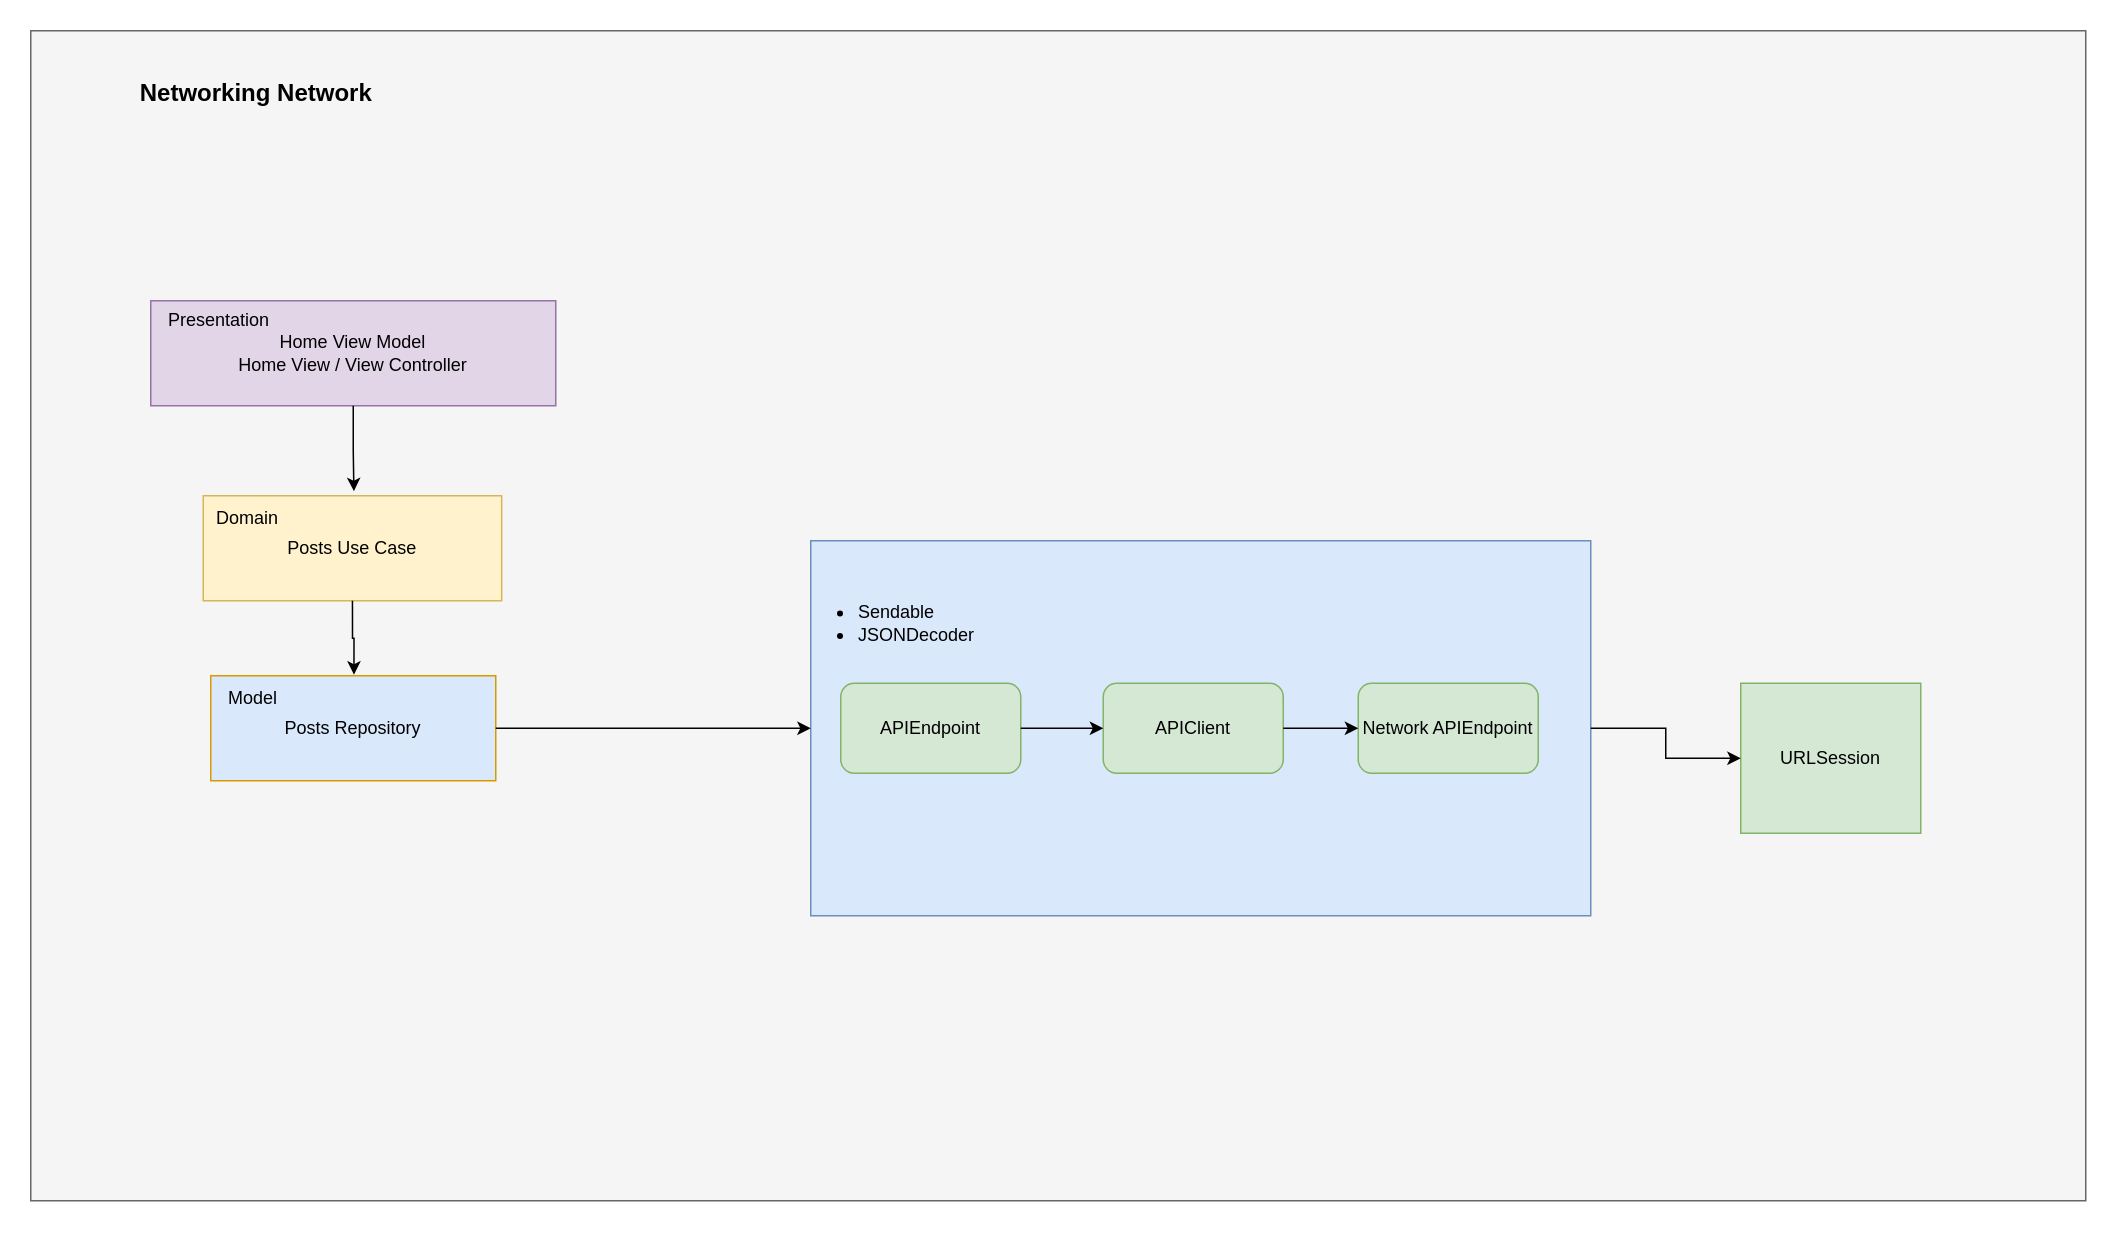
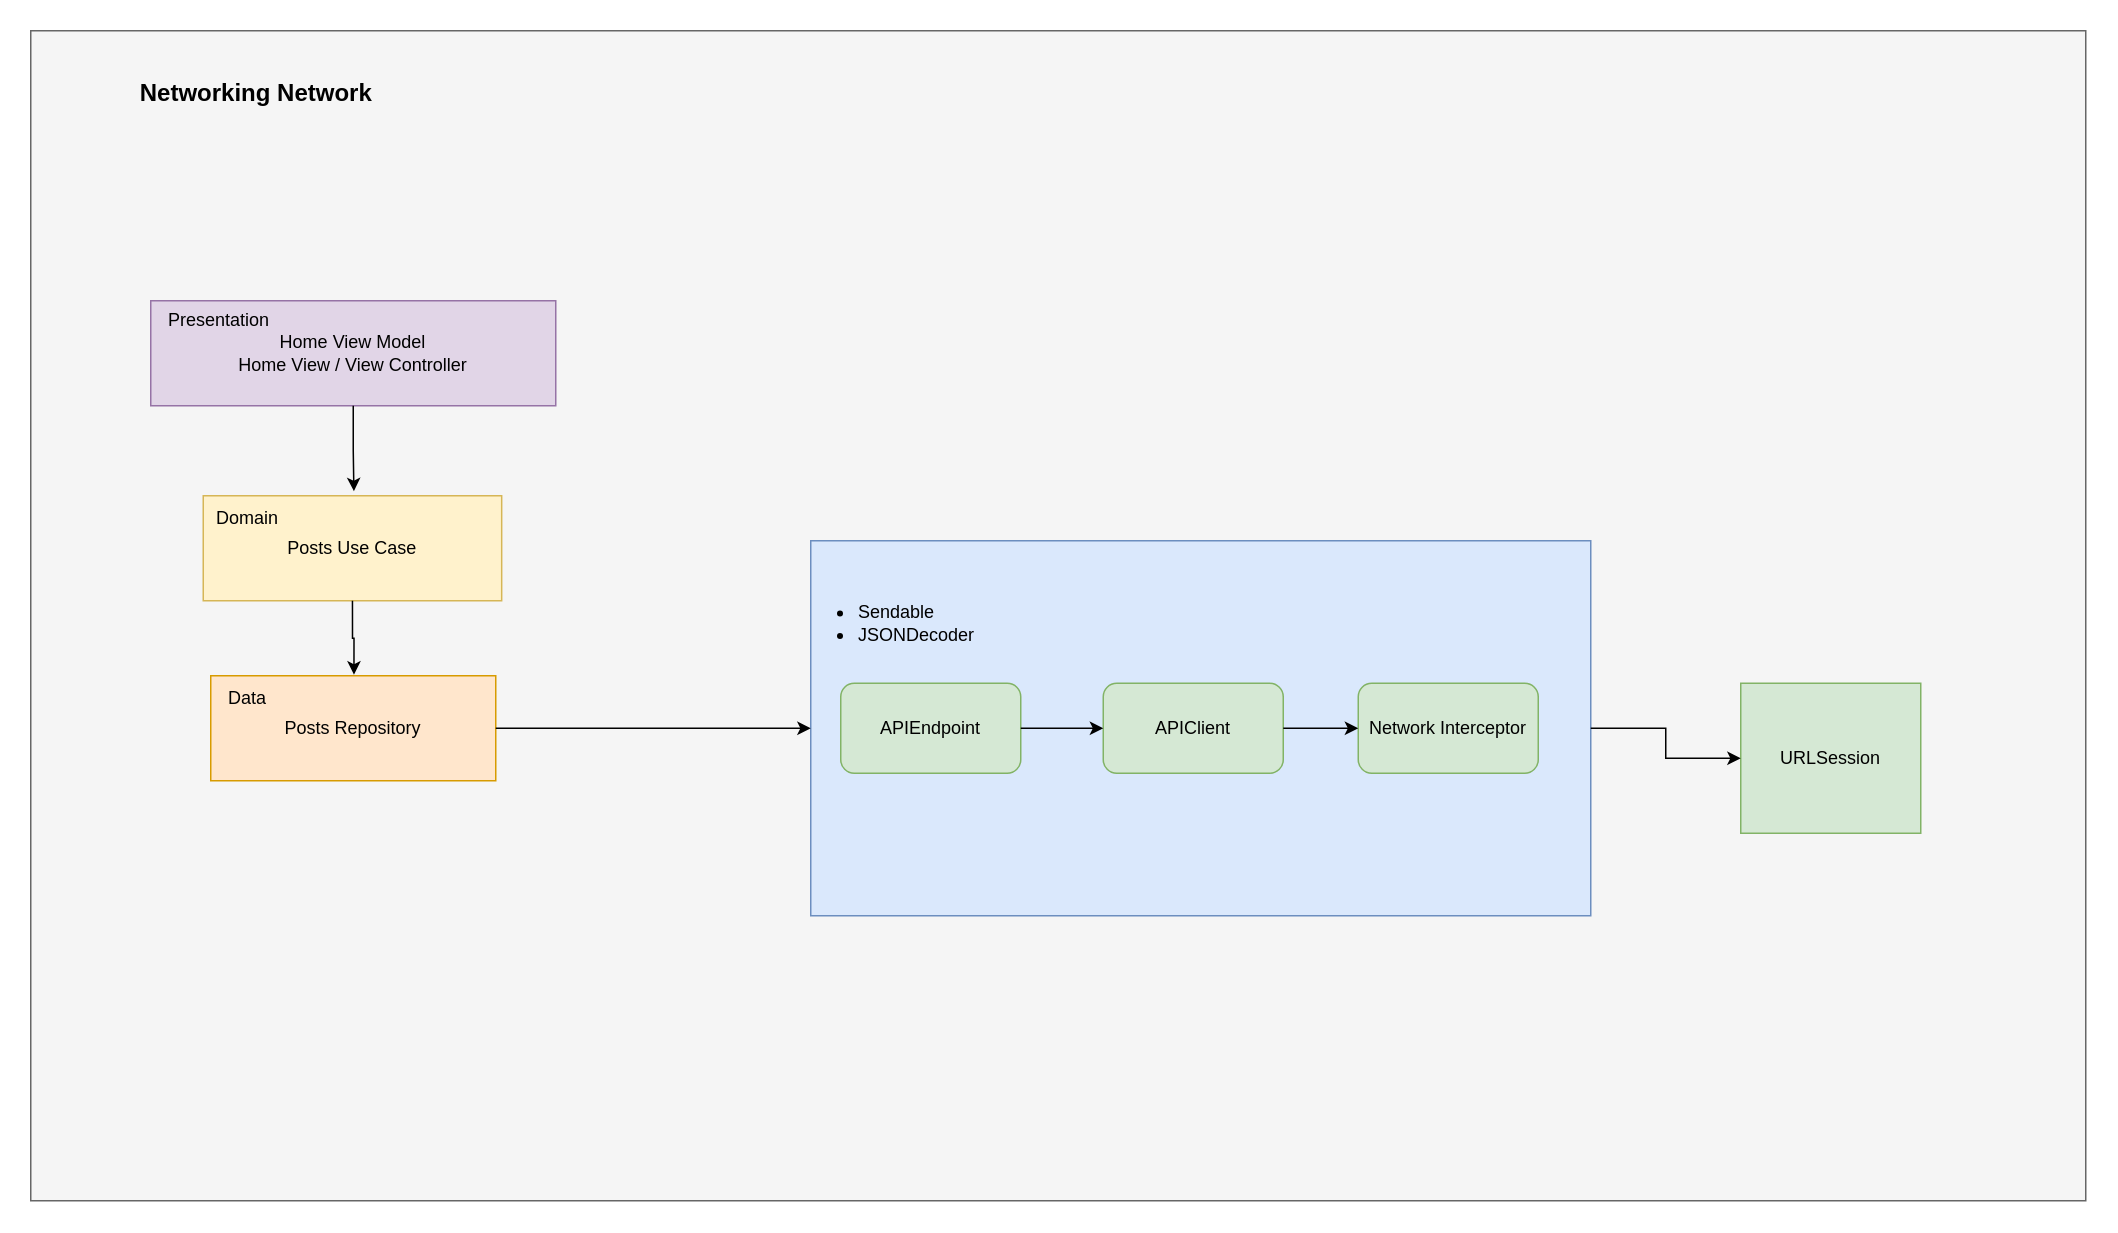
(252, 698) -> (249, 698)
(353, 728) -> (353, 728)
(1448, 728) -> (1448, 728)
